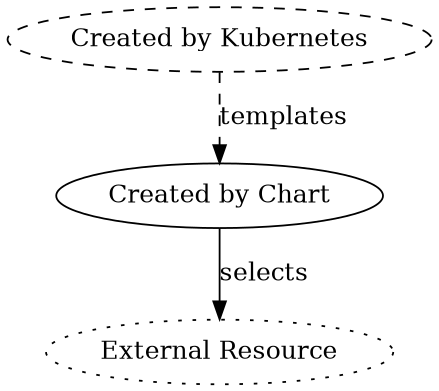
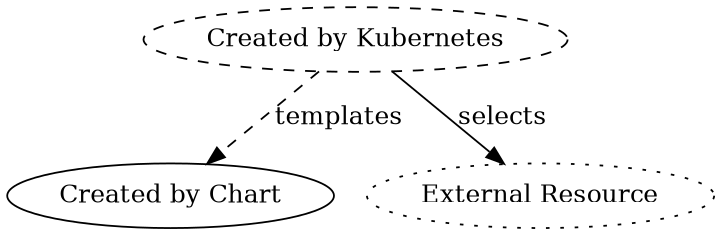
(220, 265) -> (441, 112)
